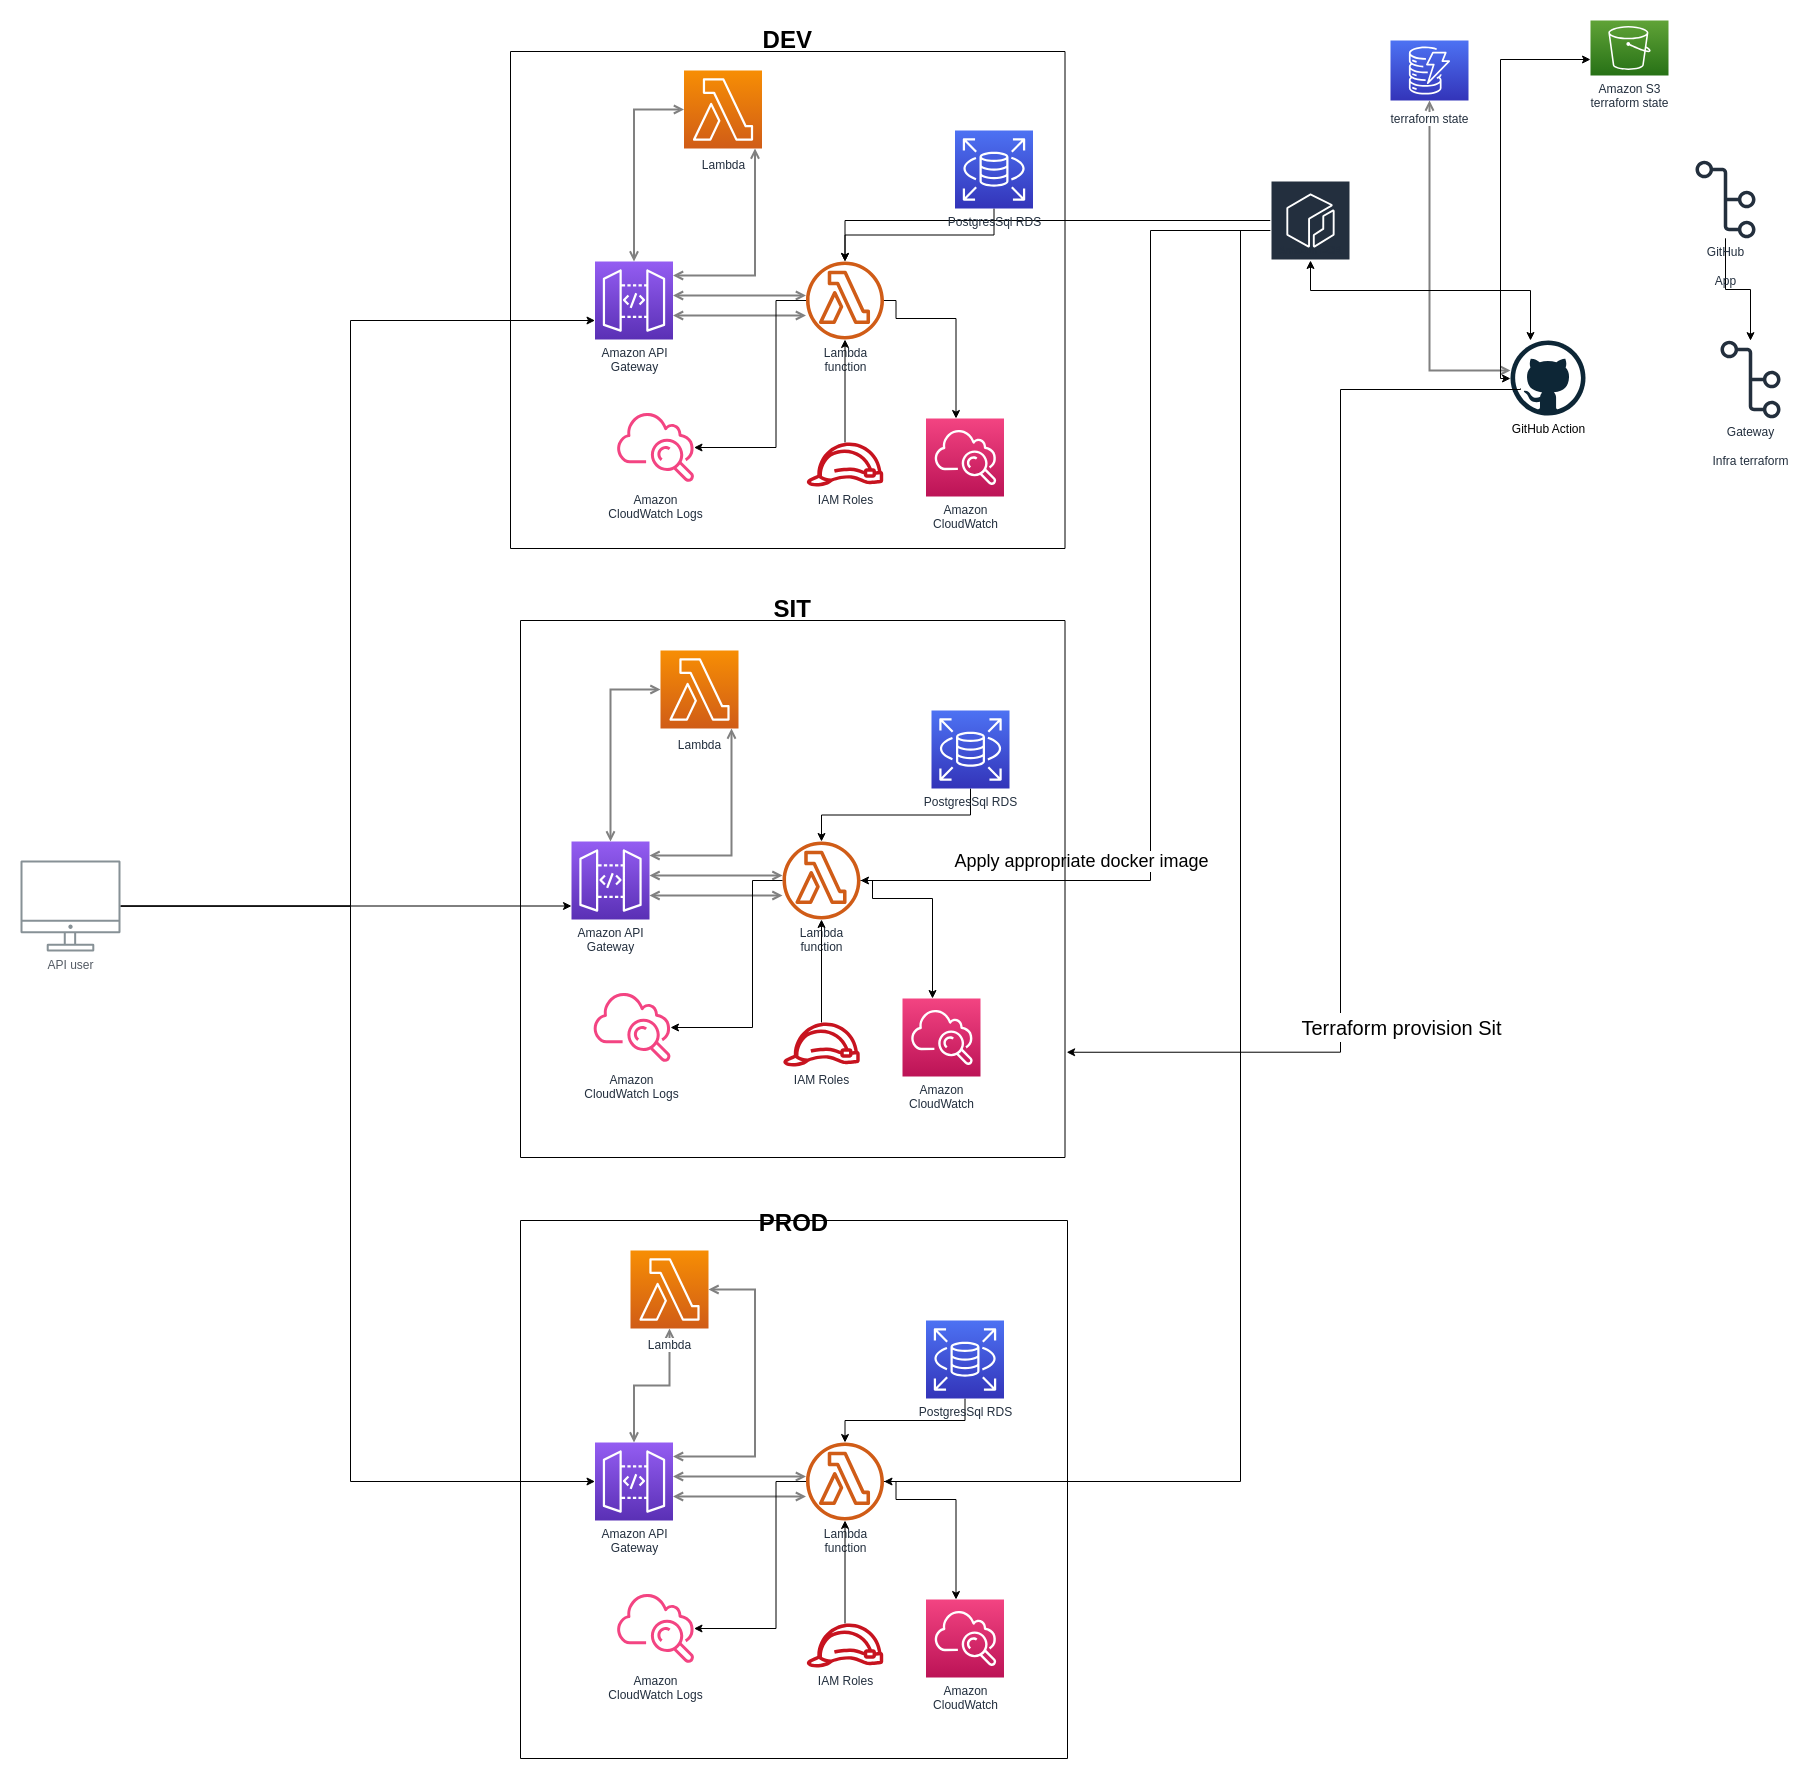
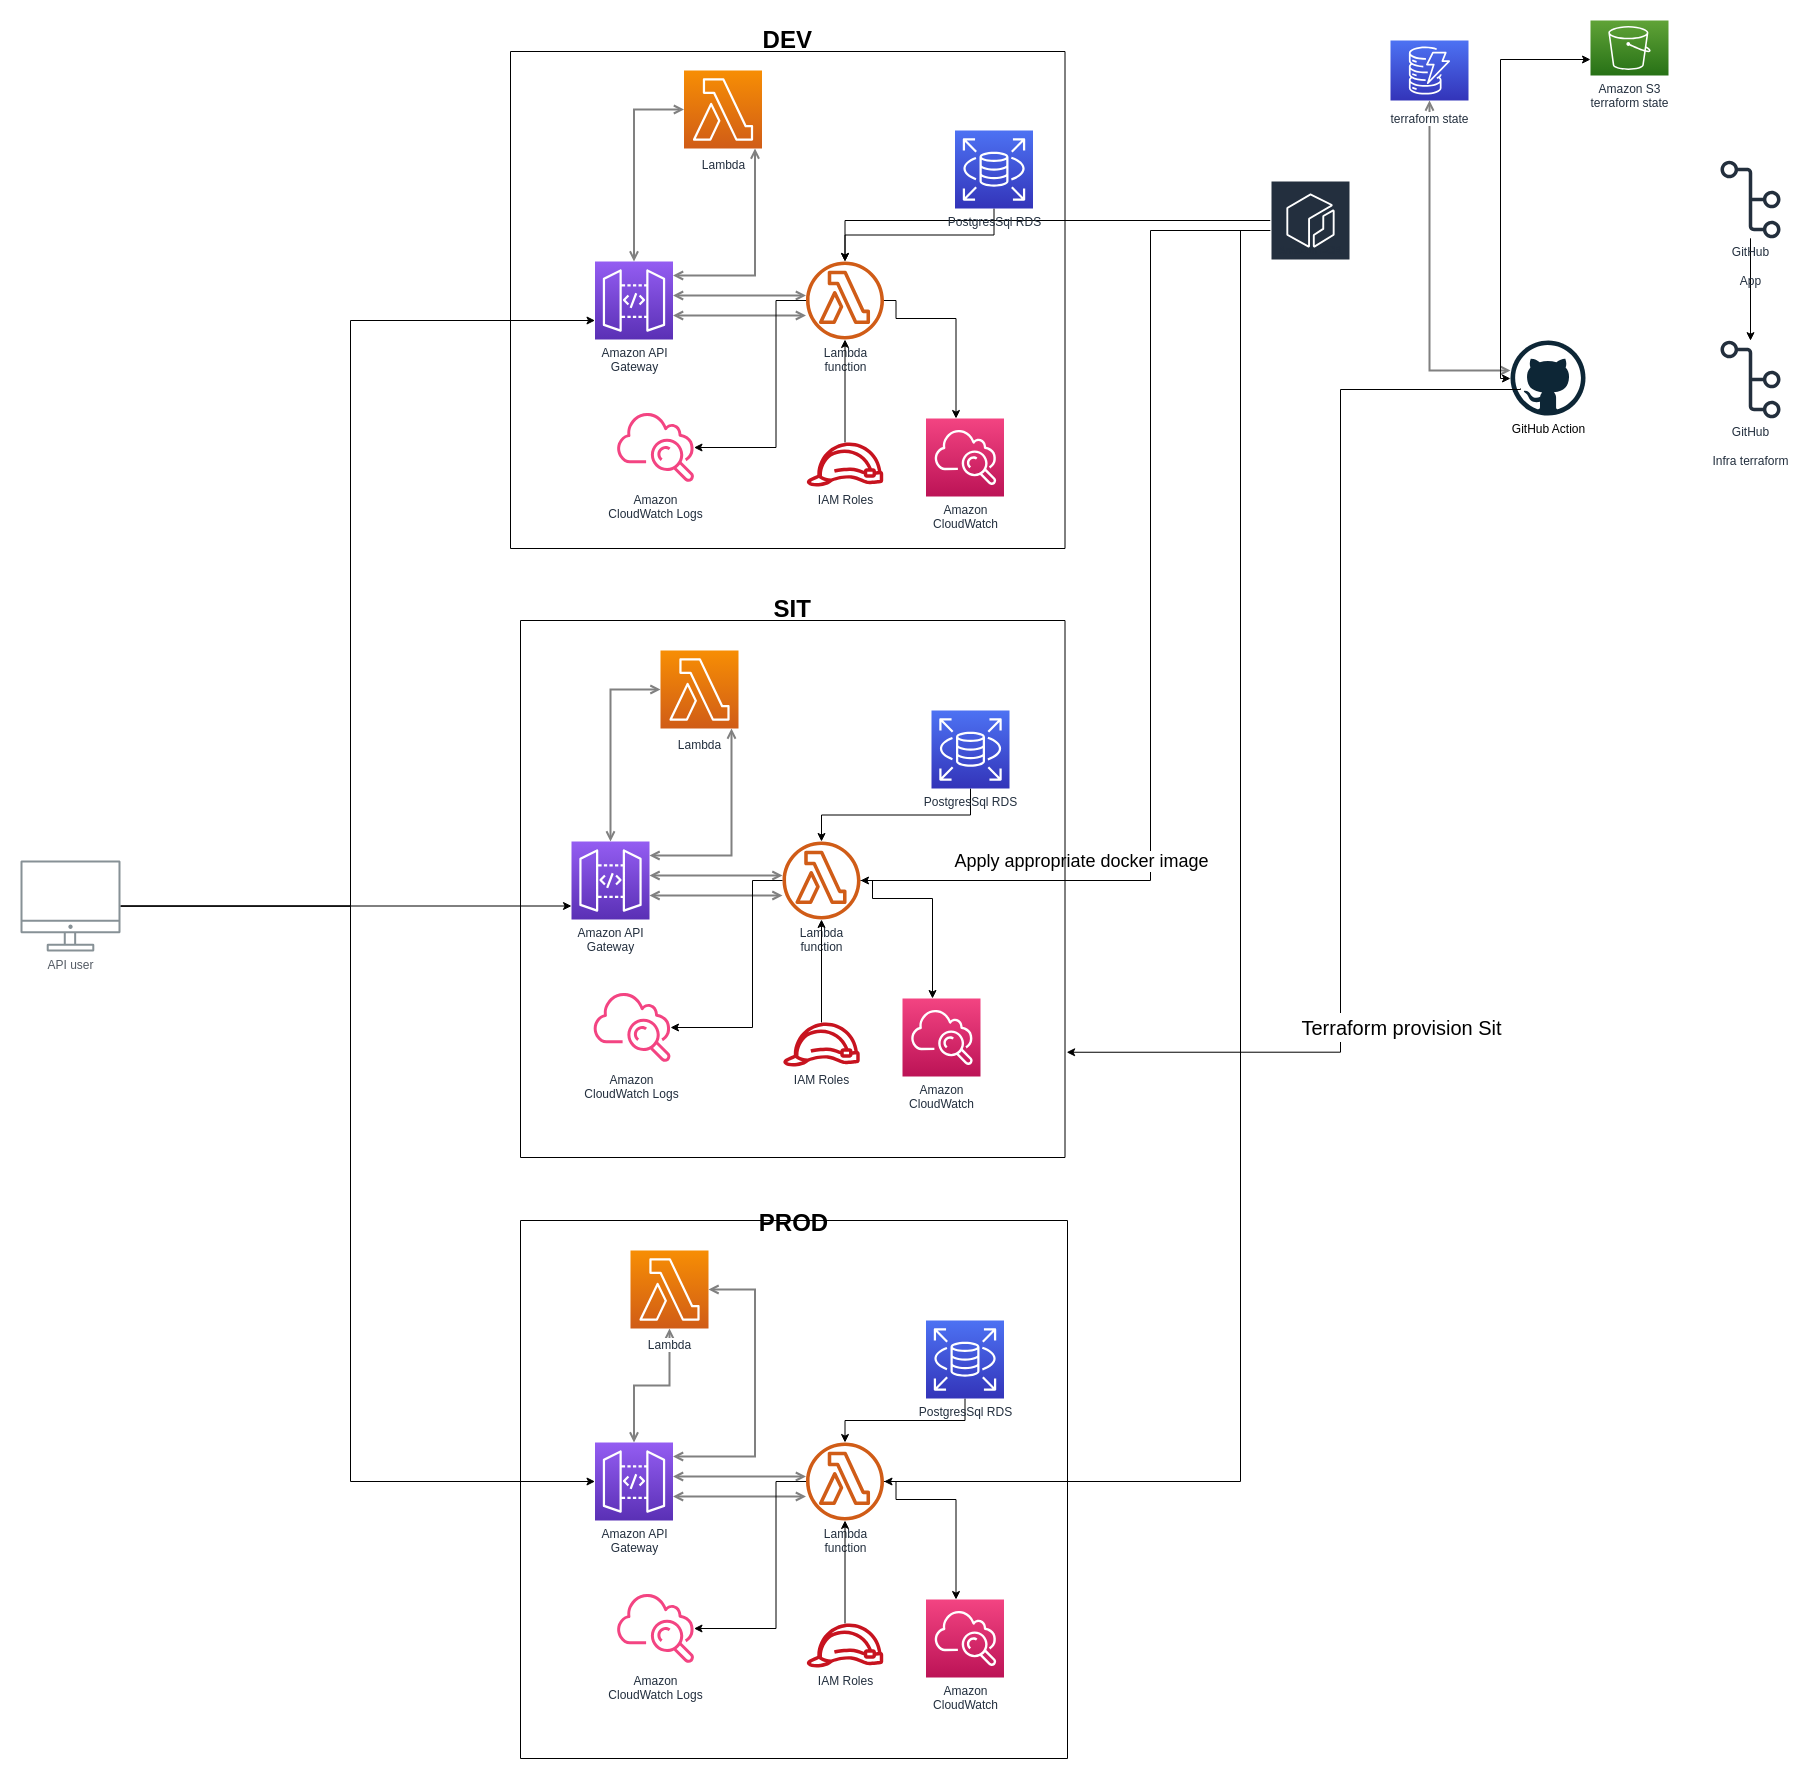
(1726, 200) -> (1751, 200)
(1432, 291) -> none
(1751, 440) -> (1751, 440)
